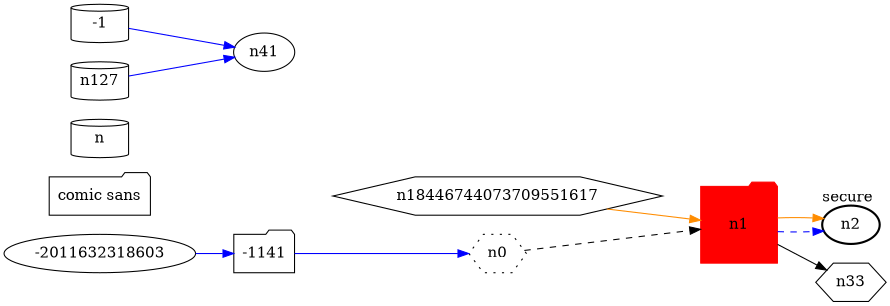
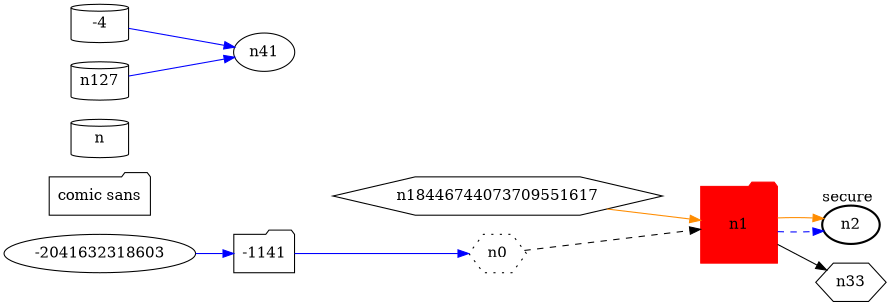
(100, 23) -> (100, 23)
(100, 254) -> (100, 254)
